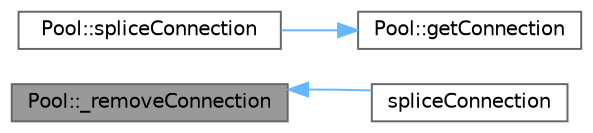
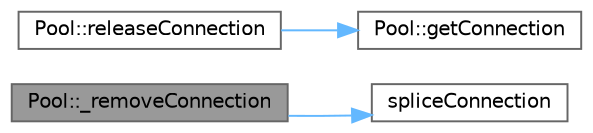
(150, 30) -> (150, 30)
(340, 90) -> (320, 116)
